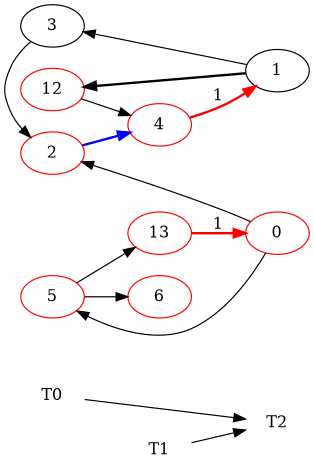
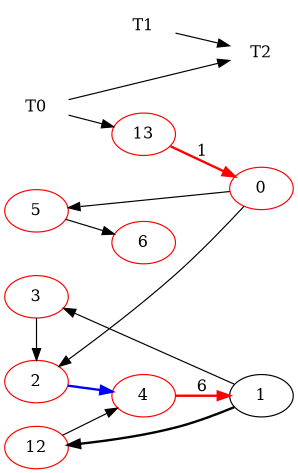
(53, 26) -> (37, 297)
(219, 96) -> (203, 387)
(101, 268) -> (85, 119)
